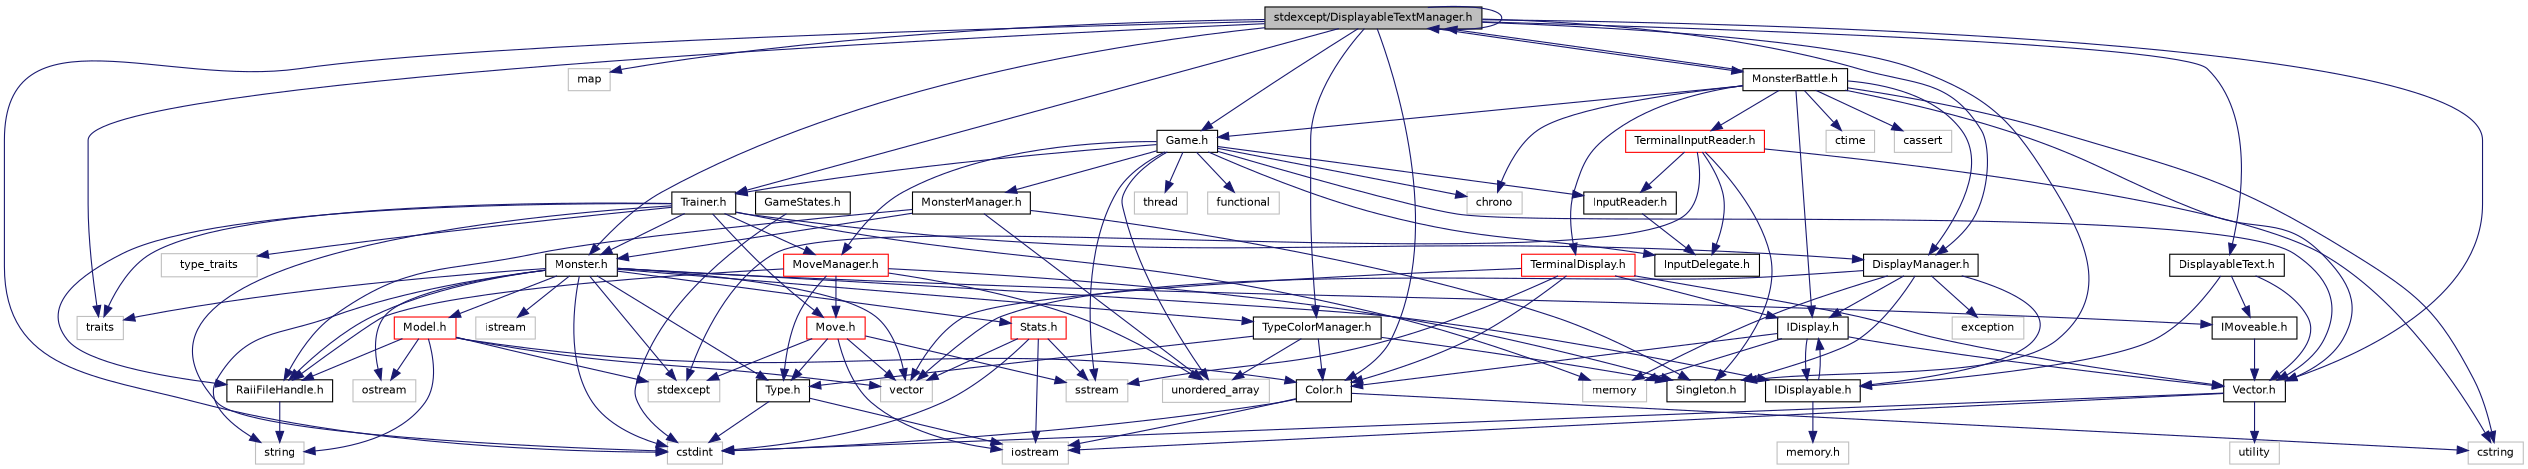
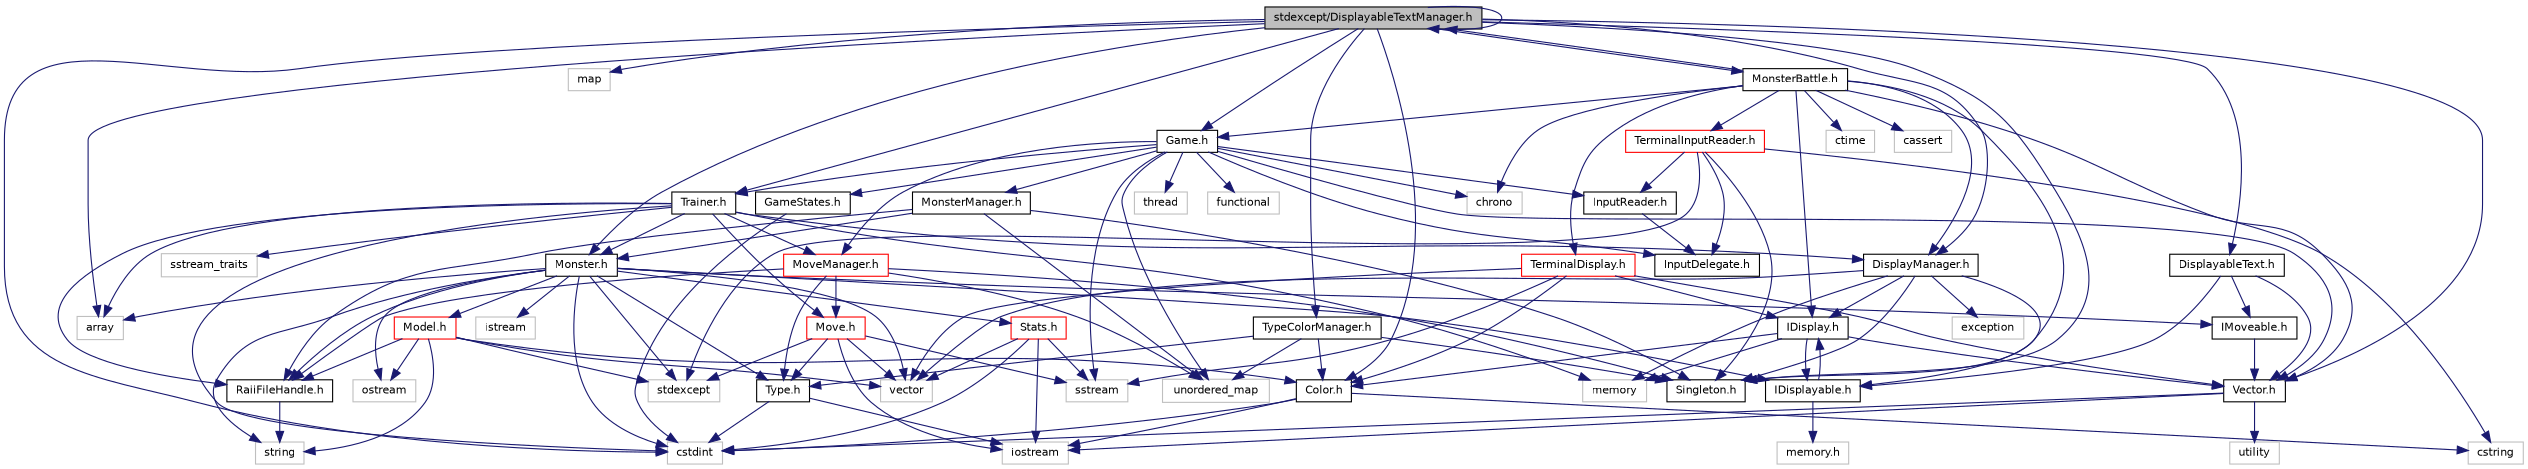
none -> (1009, 170)
(2219, 184) -> (2059, 295)
(209, 265) -> (209, 265)
(930, 295) -> none
(100, 328) -> (100, 328)
(1216, 391) -> (1216, 391)
